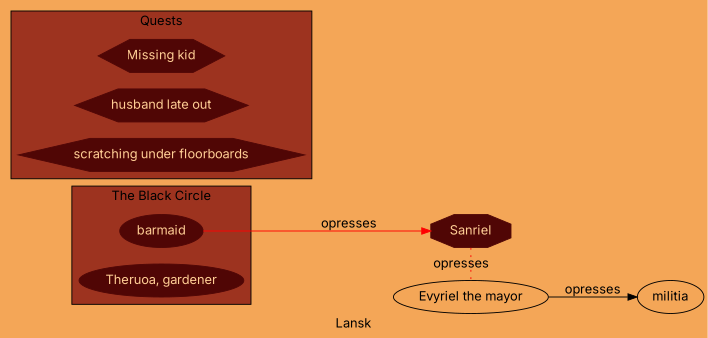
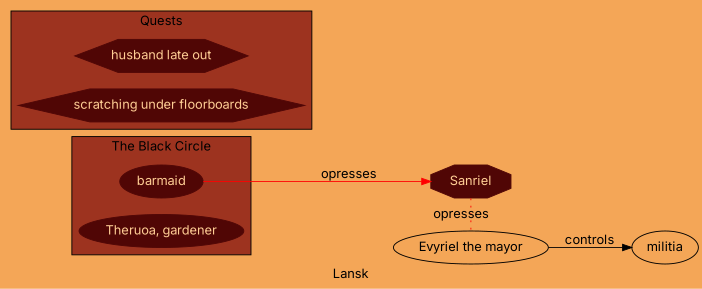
(161, 56) -> none
(593, 290) -> (590, 241)
